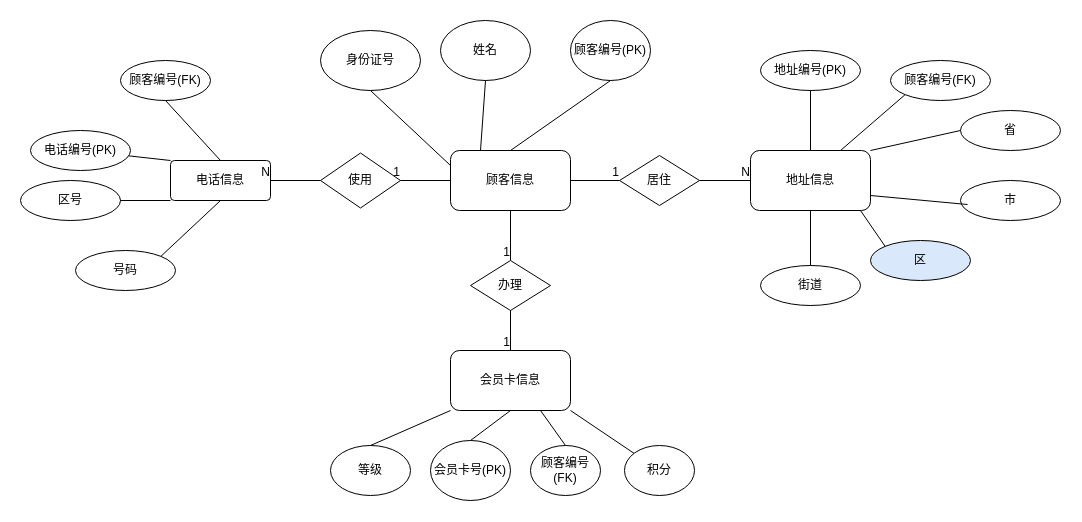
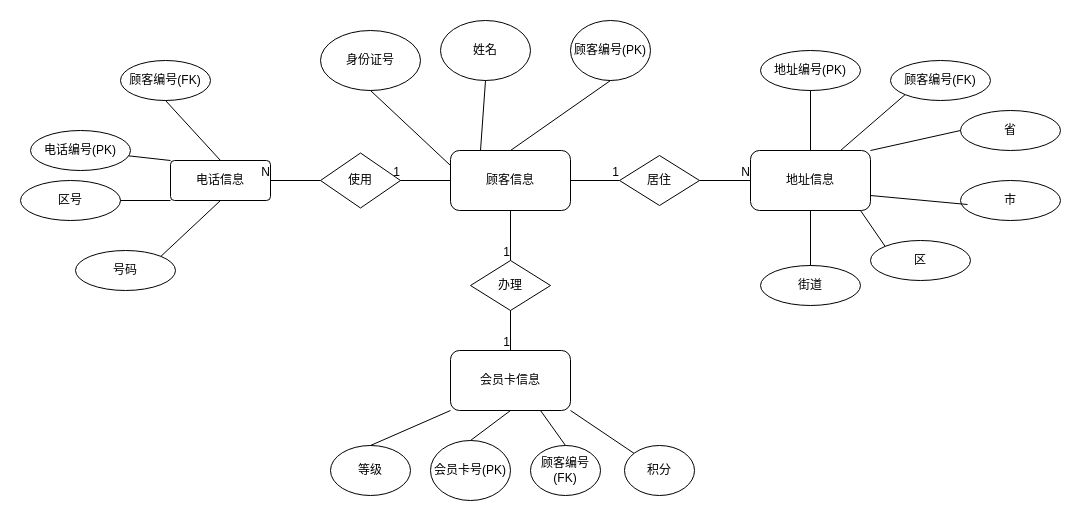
(921, 261) -> (921, 261)
